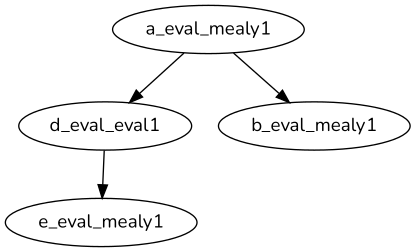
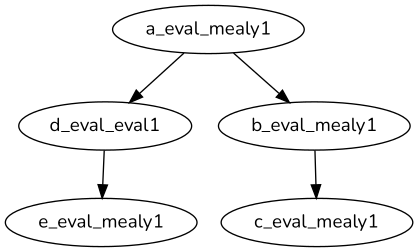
none -> (317, 222)
